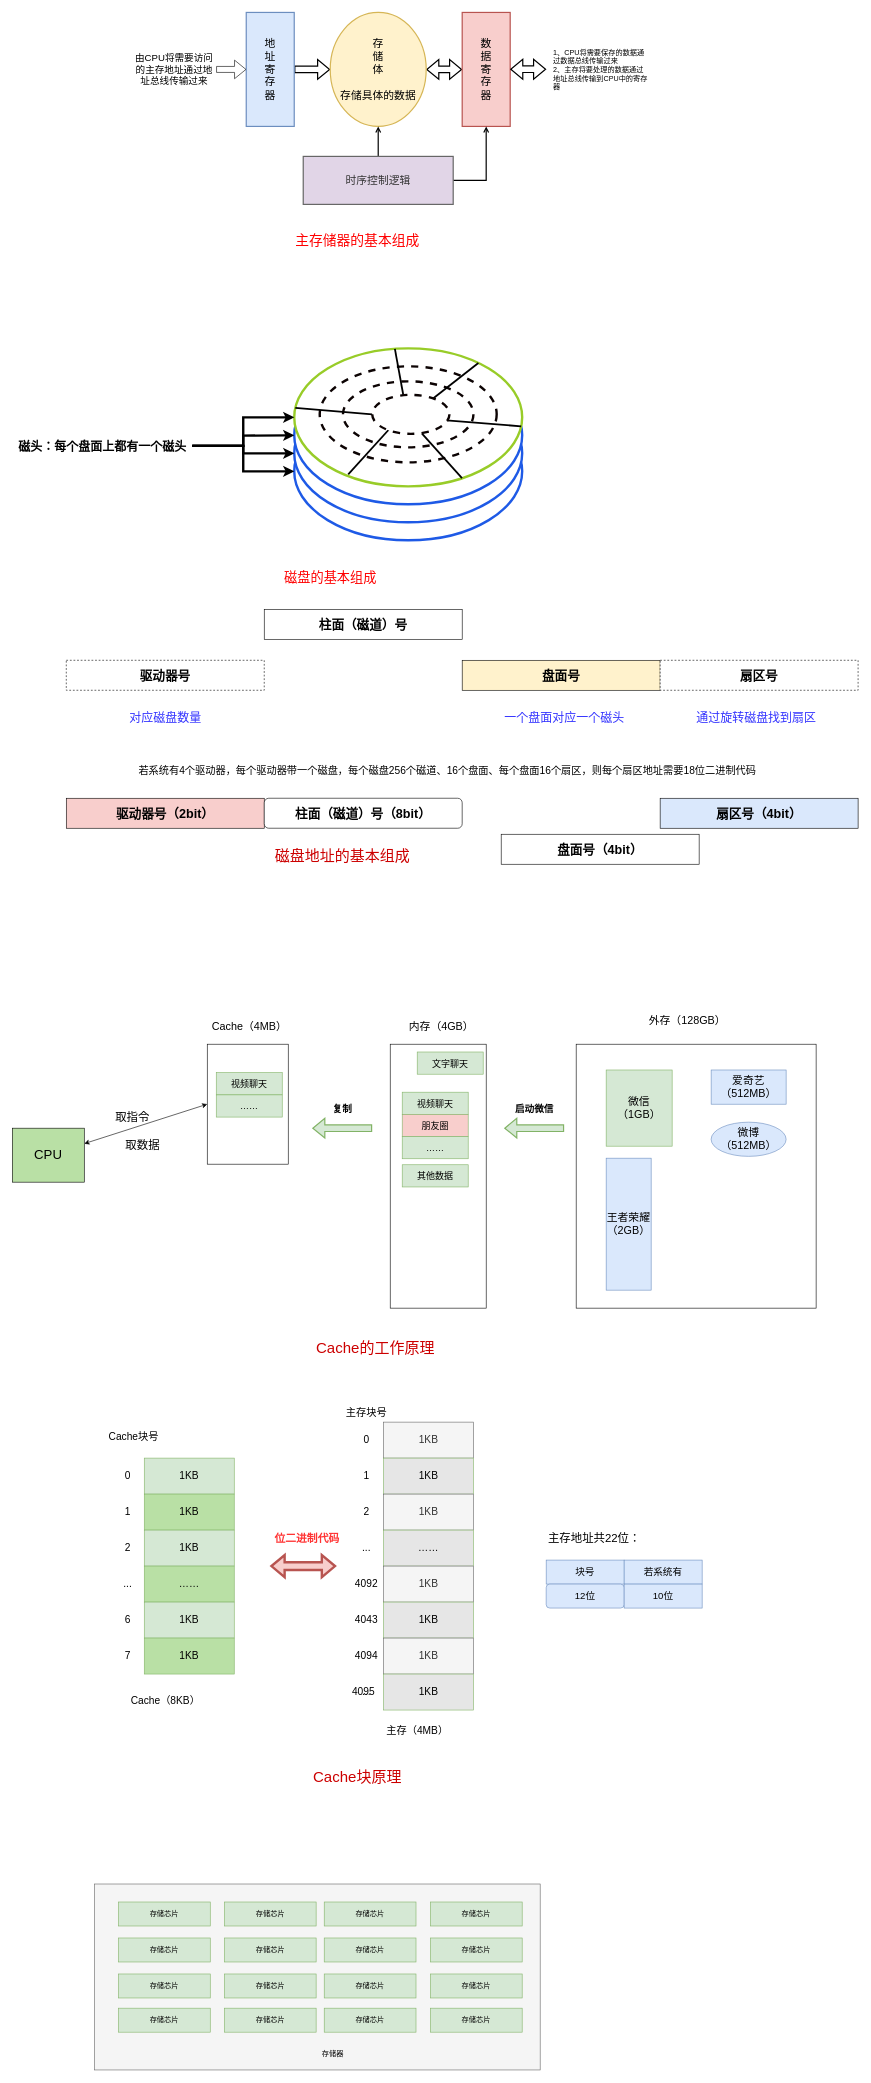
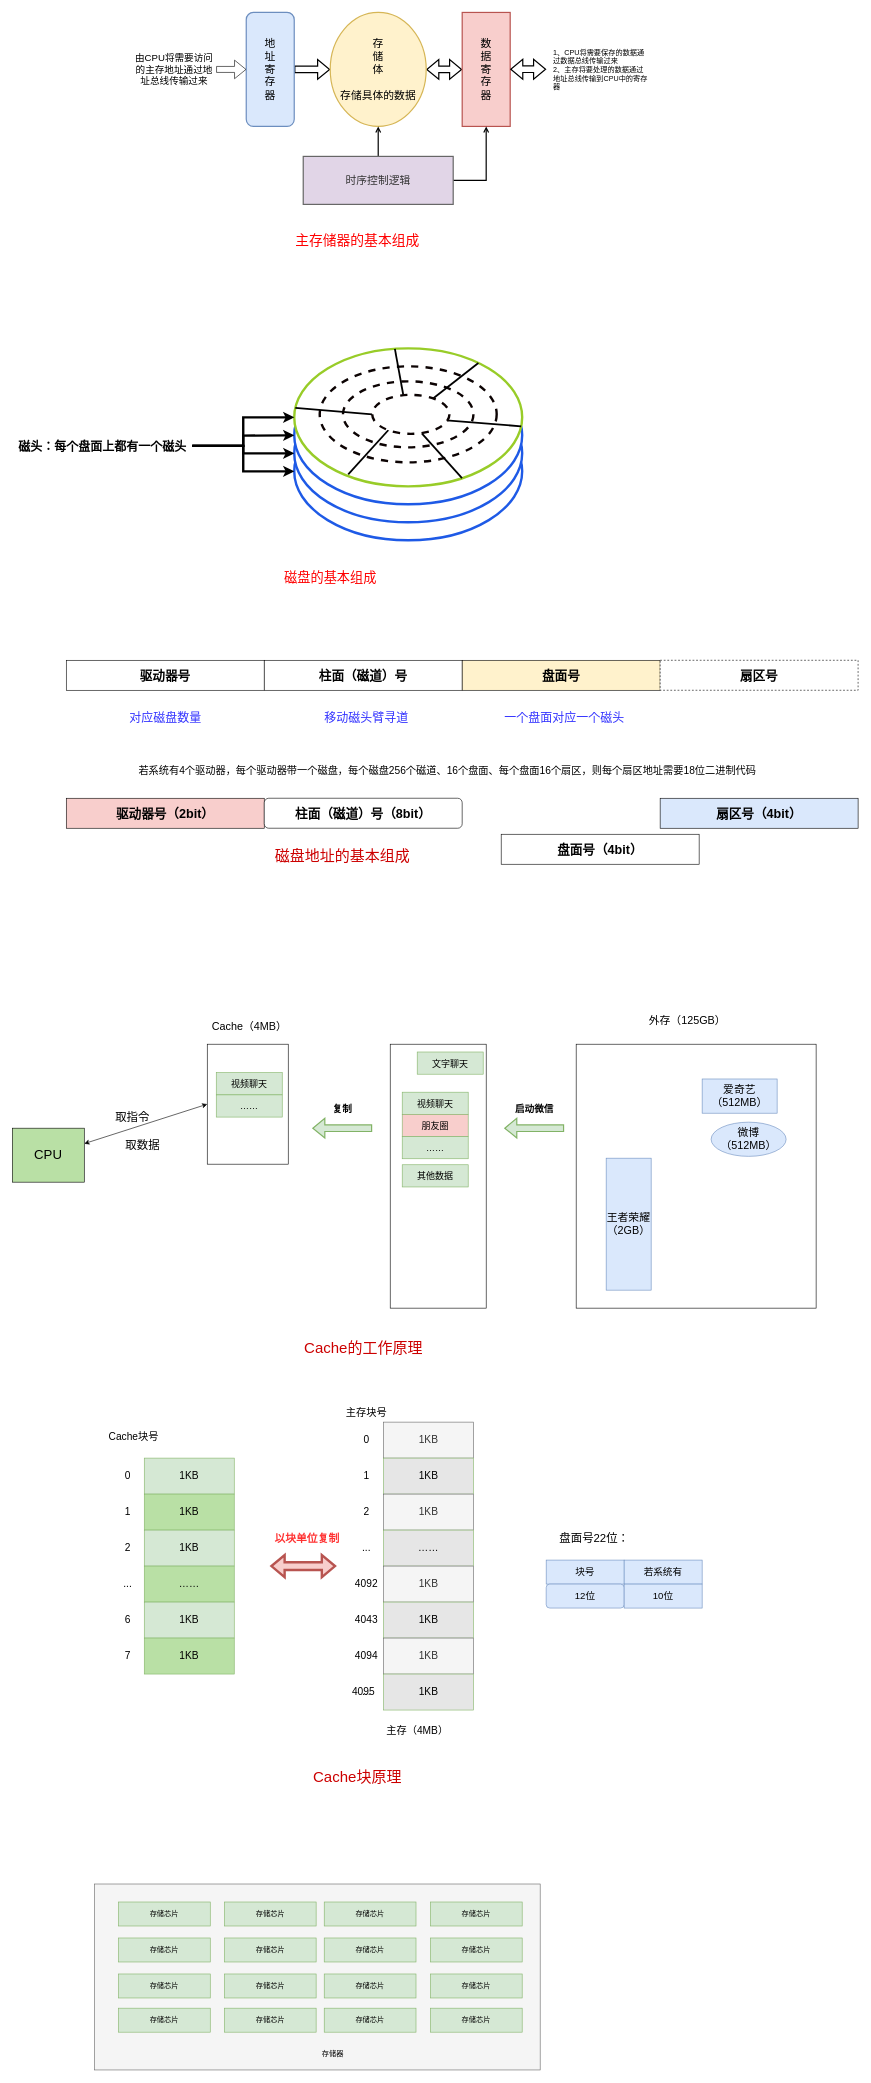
(270, 69) -> (270, 69)
(363, 624) -> (363, 675)
(165, 675) -> (165, 675)
none -> (366, 717)
(756, 717) -> none
(688, 1020) -> (688, 1020)
(441, 1026) -> none
(749, 1087) -> (740, 1096)
(639, 1108) -> none
(375, 1347) -> (363, 1347)
(307, 1539) -> (307, 1539)
(595, 1539) -> (595, 1539)
(165, 1701) -> none
